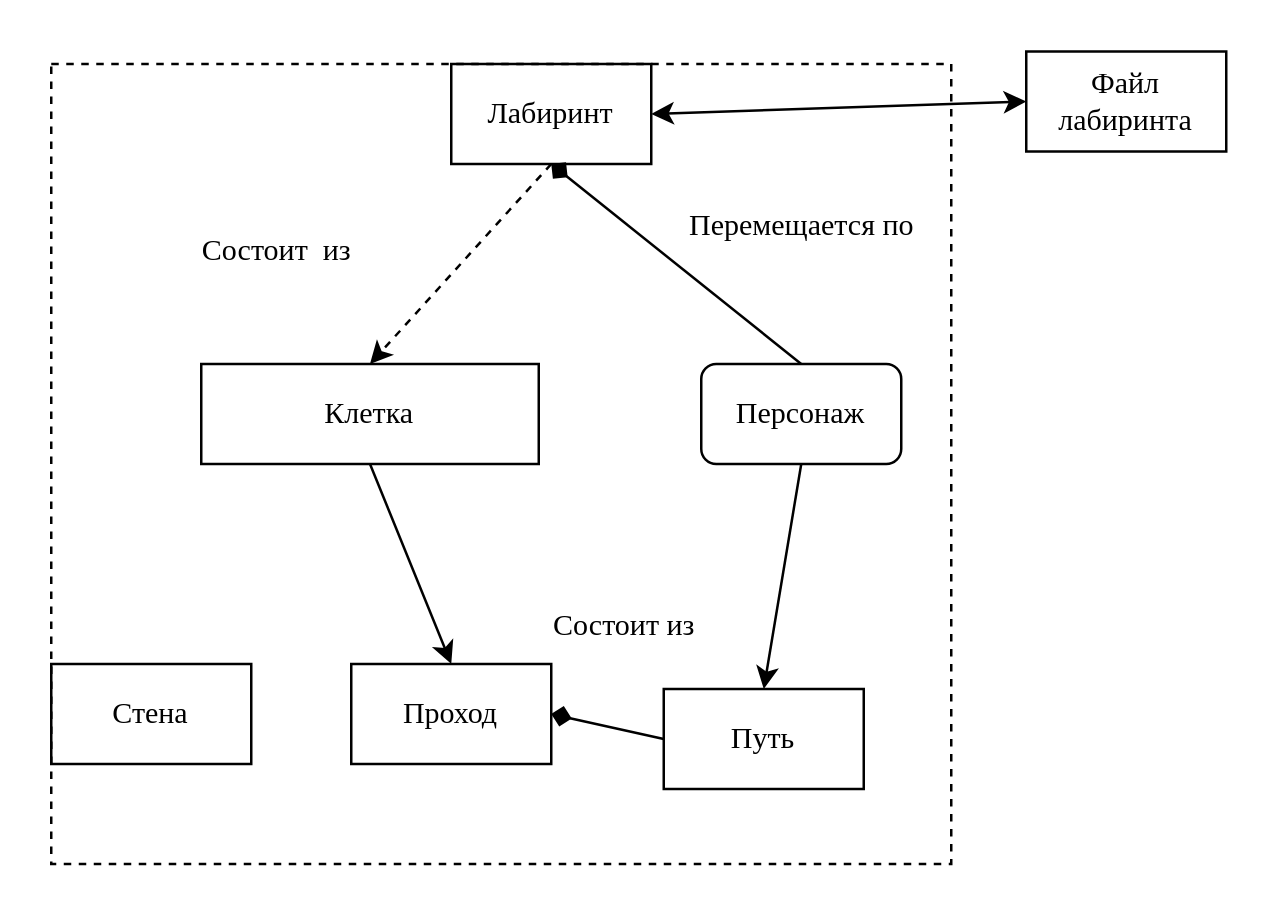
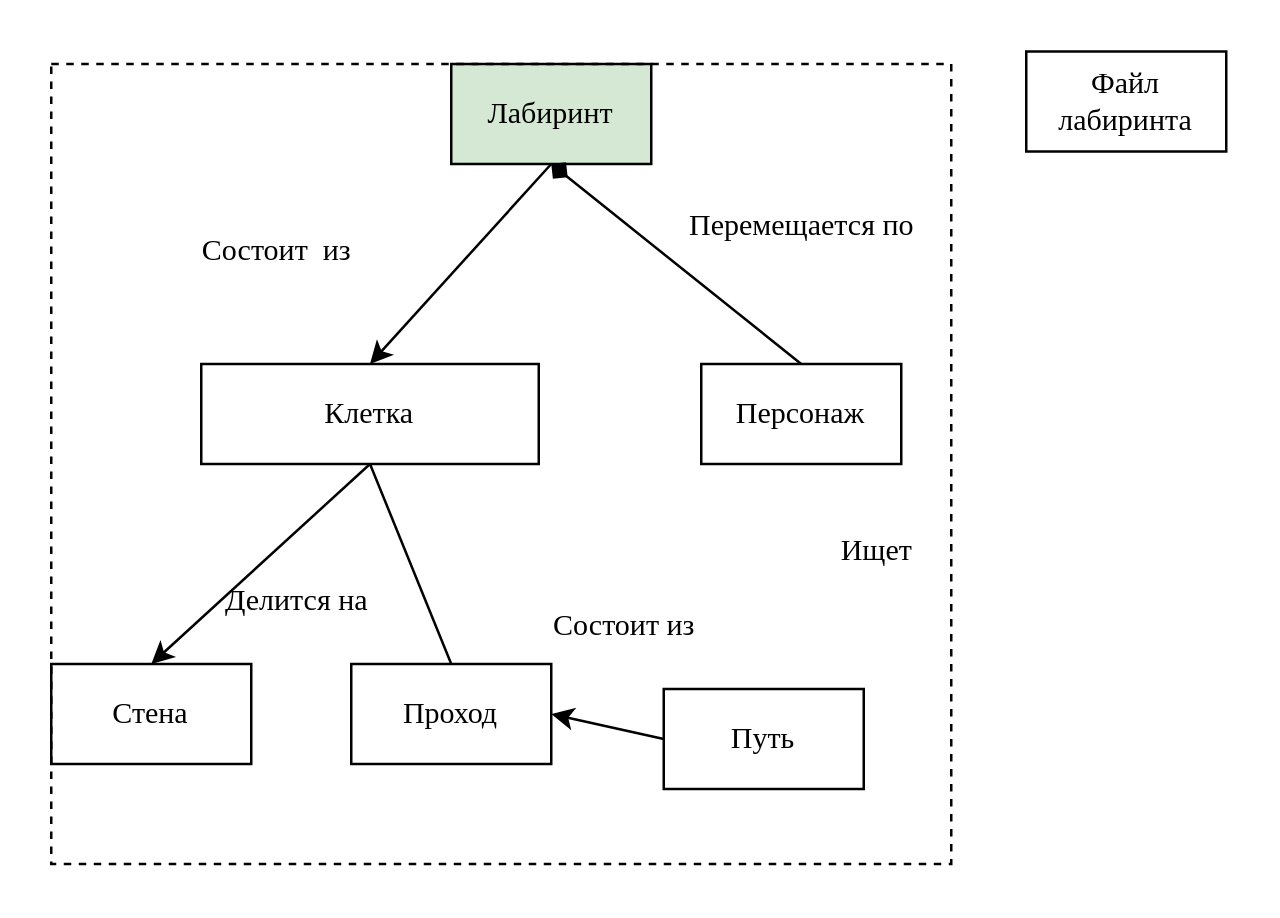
(838, 108) -> none
(551, 114) -> (551, 114)
(464, 260) -> (464, 260)
(801, 414) -> (801, 414)
none -> (876, 551)
none -> (265, 560)
(784, 568) -> none
none -> (296, 601)
(444, 647) -> (447, 653)
(571, 718) -> (570, 718)
